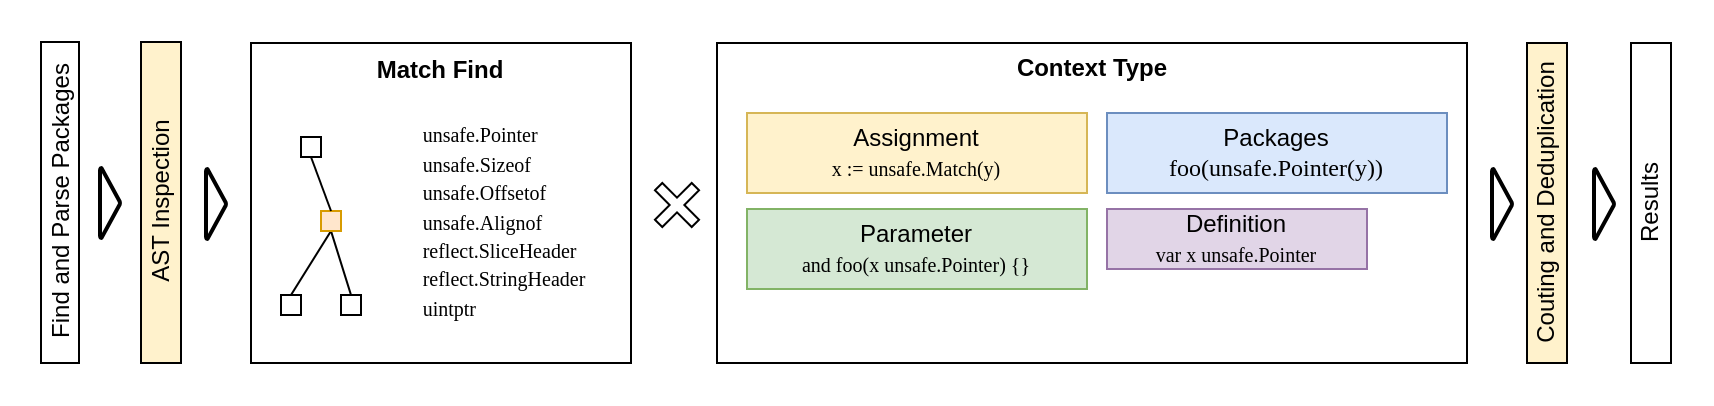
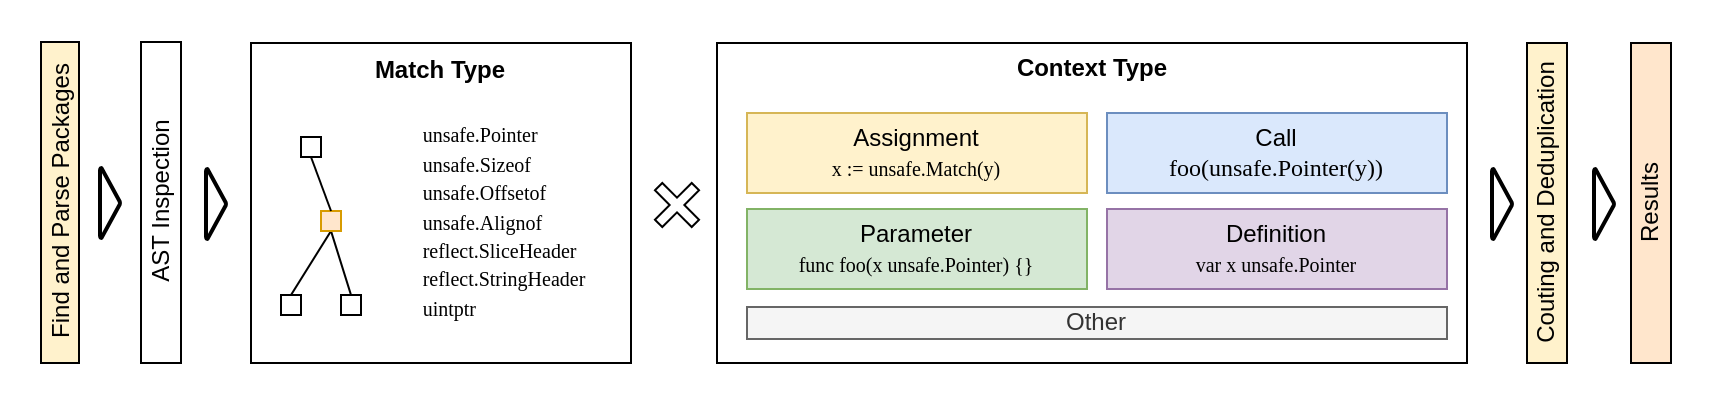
(441, 71) -> (441, 71)
(1277, 153) -> (1277, 153)
(60, 203) -> (60, 203)
(161, 203) -> (161, 203)
(1651, 203) -> (1651, 203)
(1237, 239) -> (1277, 249)
(917, 249) -> (917, 249)
none -> (1097, 323)
